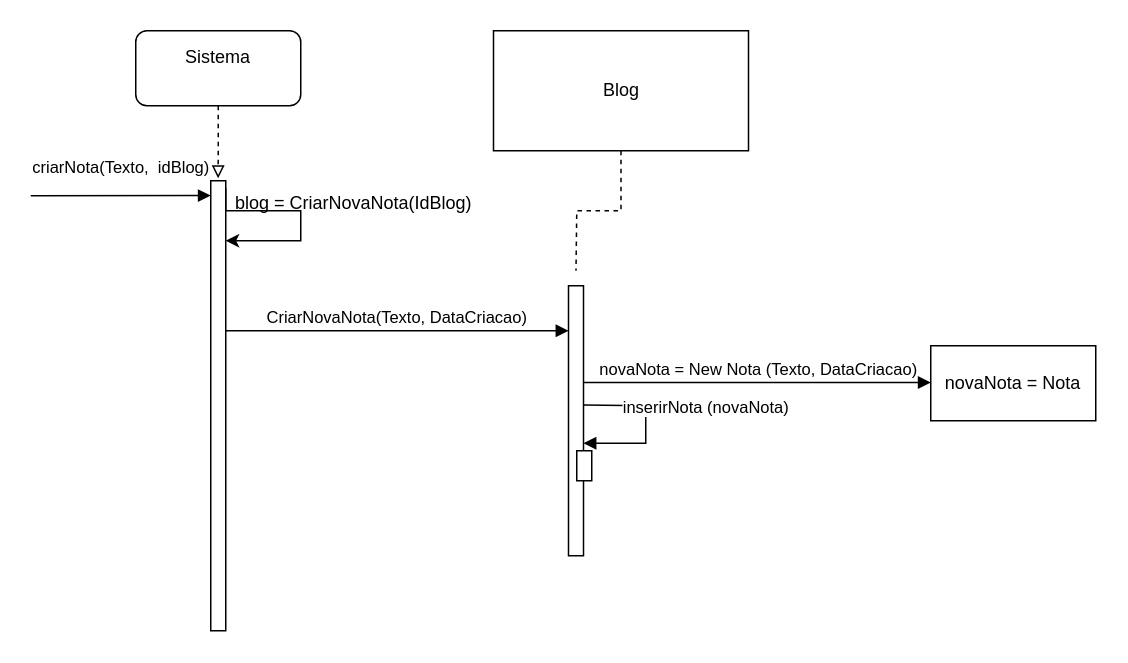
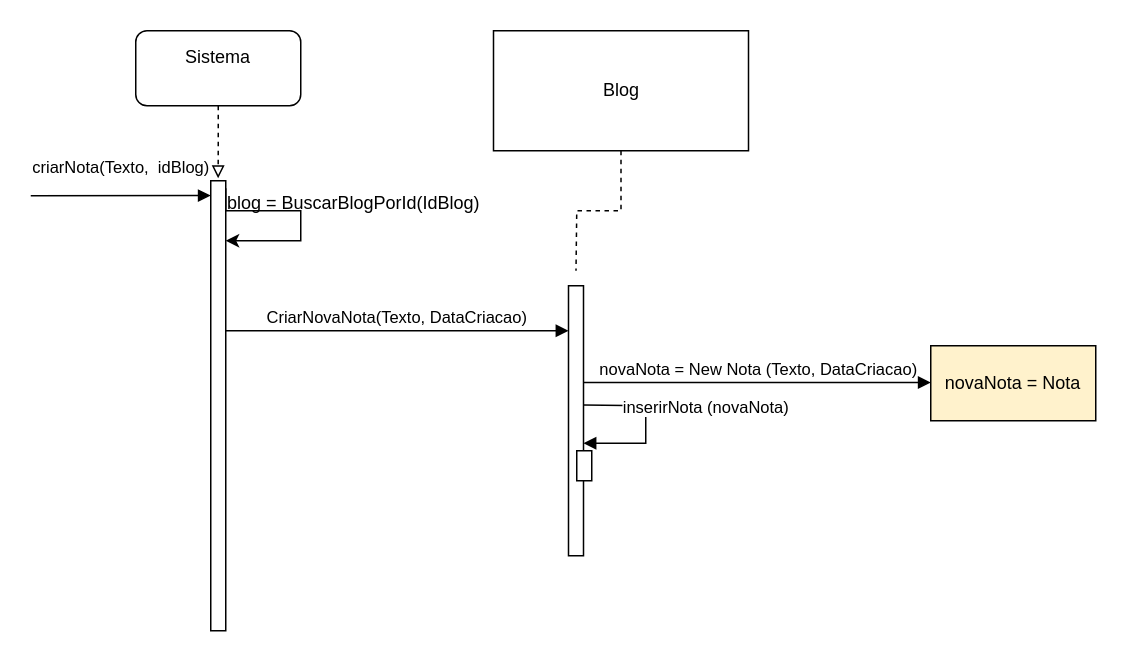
(354, 203) -> (354, 203)
(1013, 383) -> (1013, 383)
